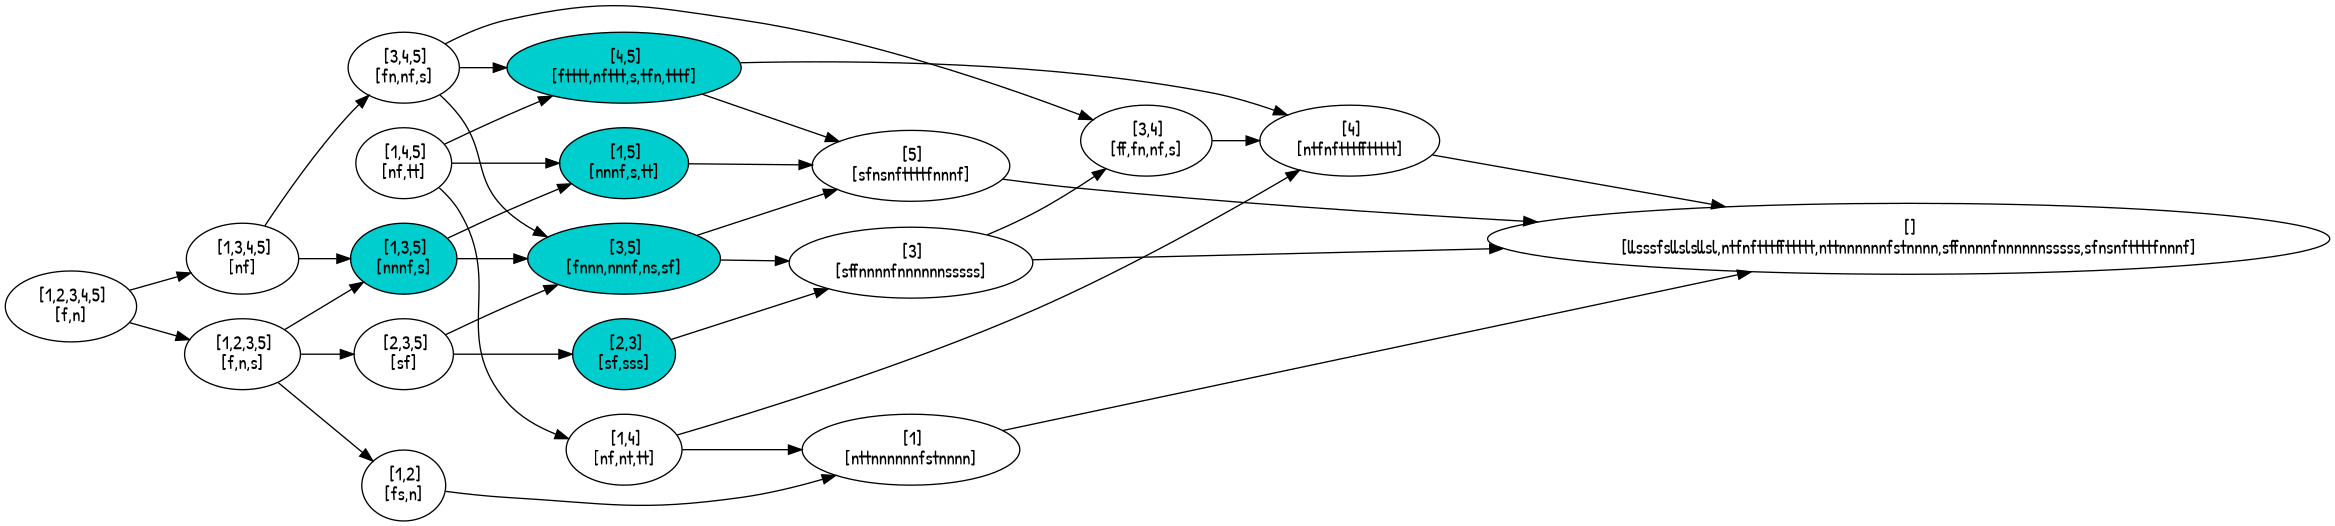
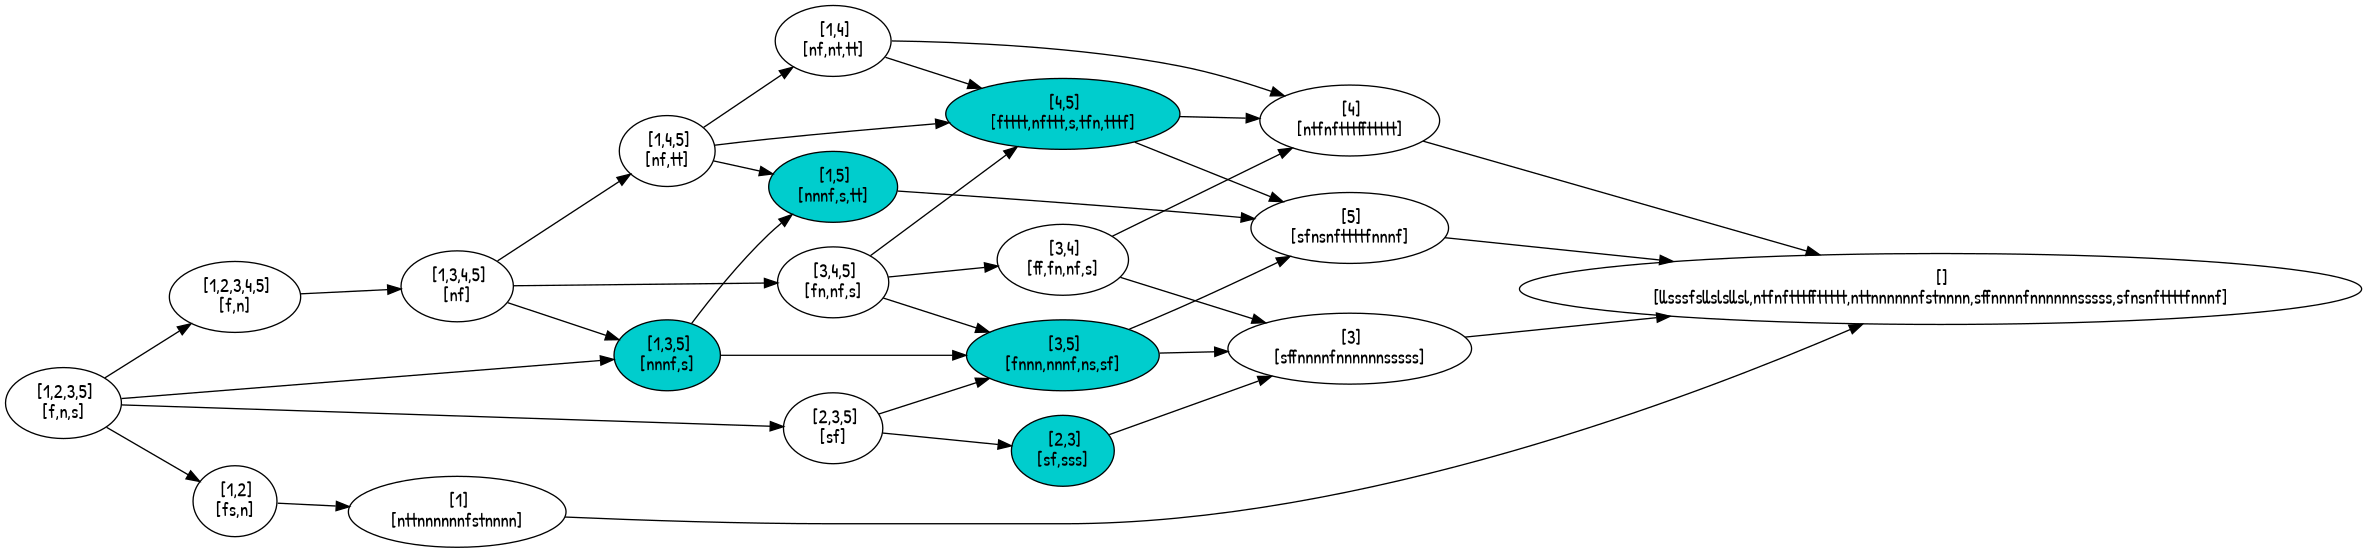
(1042, 208) -> (1183, 297)
none -> (558, 221)
(153, 329) -> (142, 354)
(735, 450) -> (927, 71)
